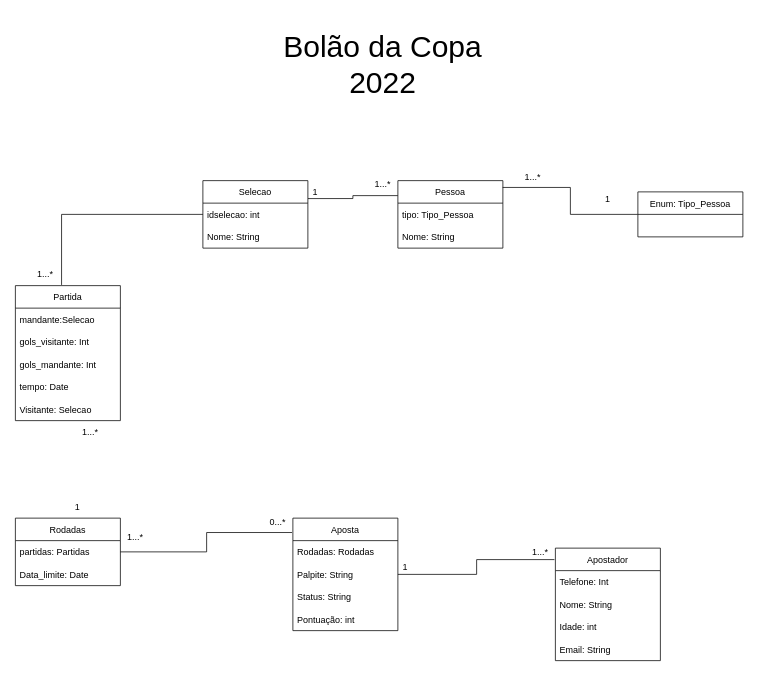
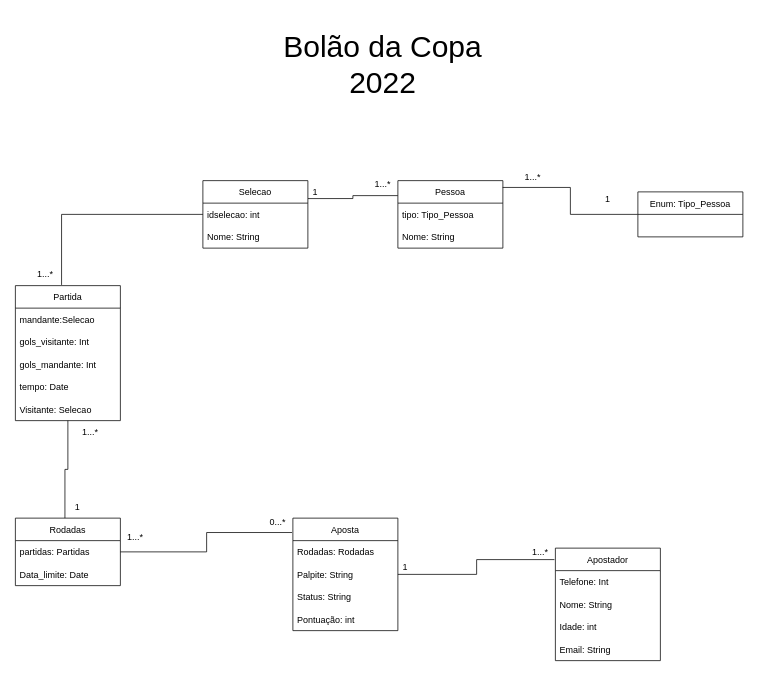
none -> (65, 469)
